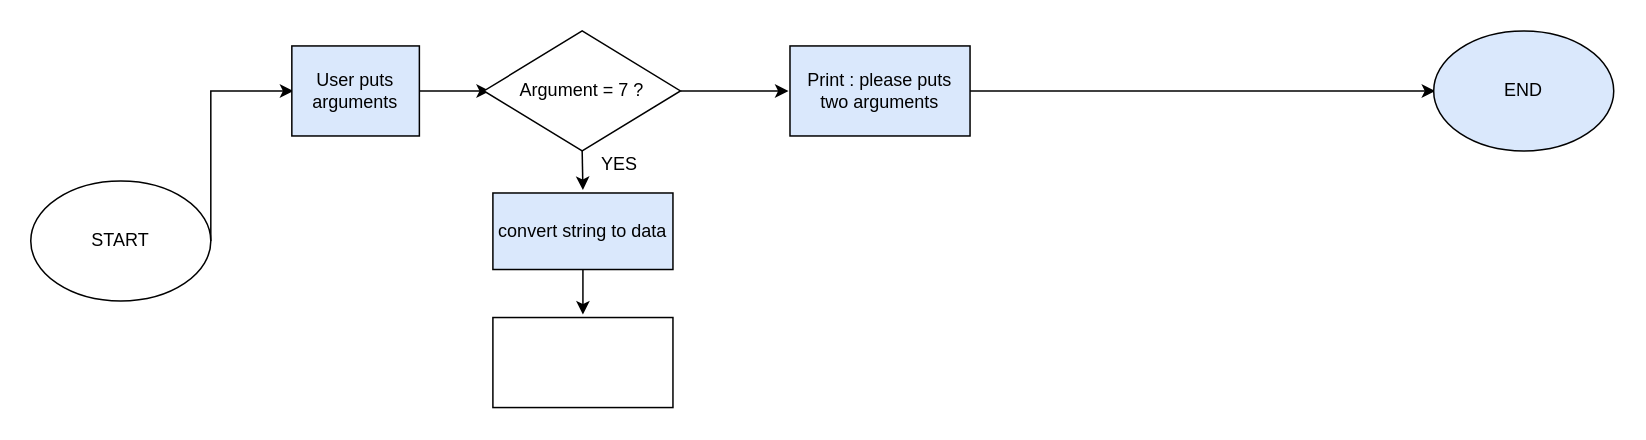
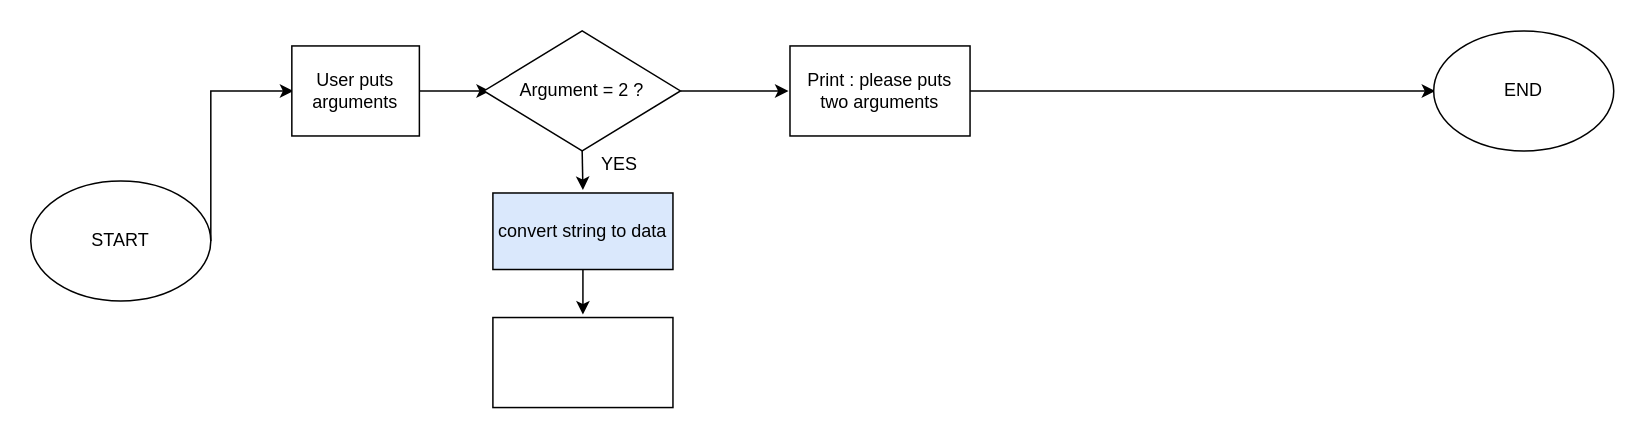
(356, 91) -> (356, 91)
(582, 91) -> (582, 91)
(880, 91) -> (880, 91)
(1523, 91) -> (1523, 91)
